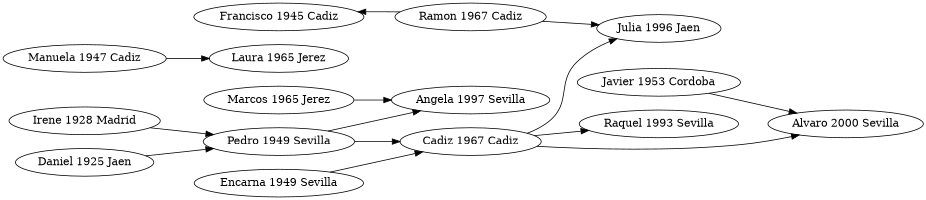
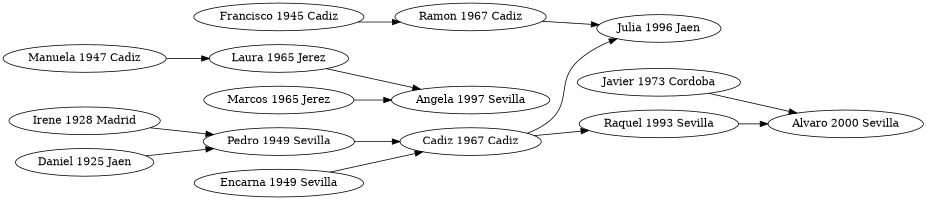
(383, 12) -> (375, 22)
(659, 82) -> (659, 82)
(370, 122) -> (369, 78)
(665, 149) -> (749, 124)
